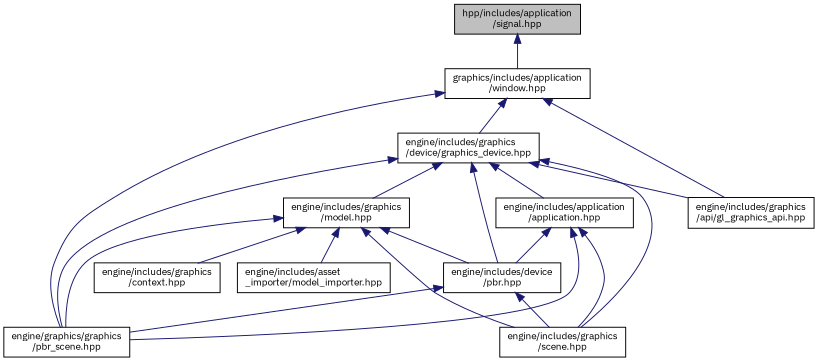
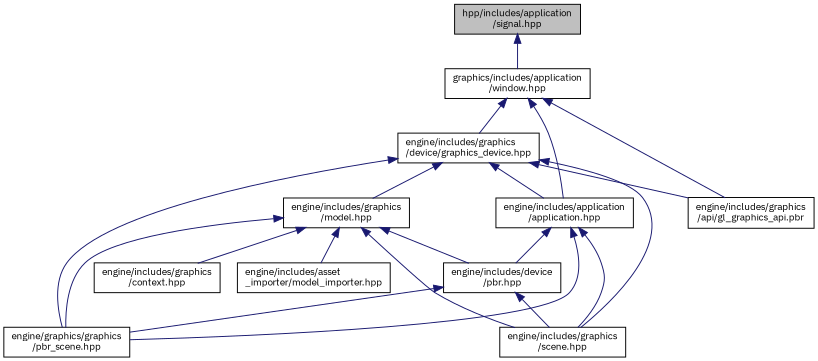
(195, 157) -> (554, 150)
(751, 213) -> (751, 213)
(485, 218) -> none
